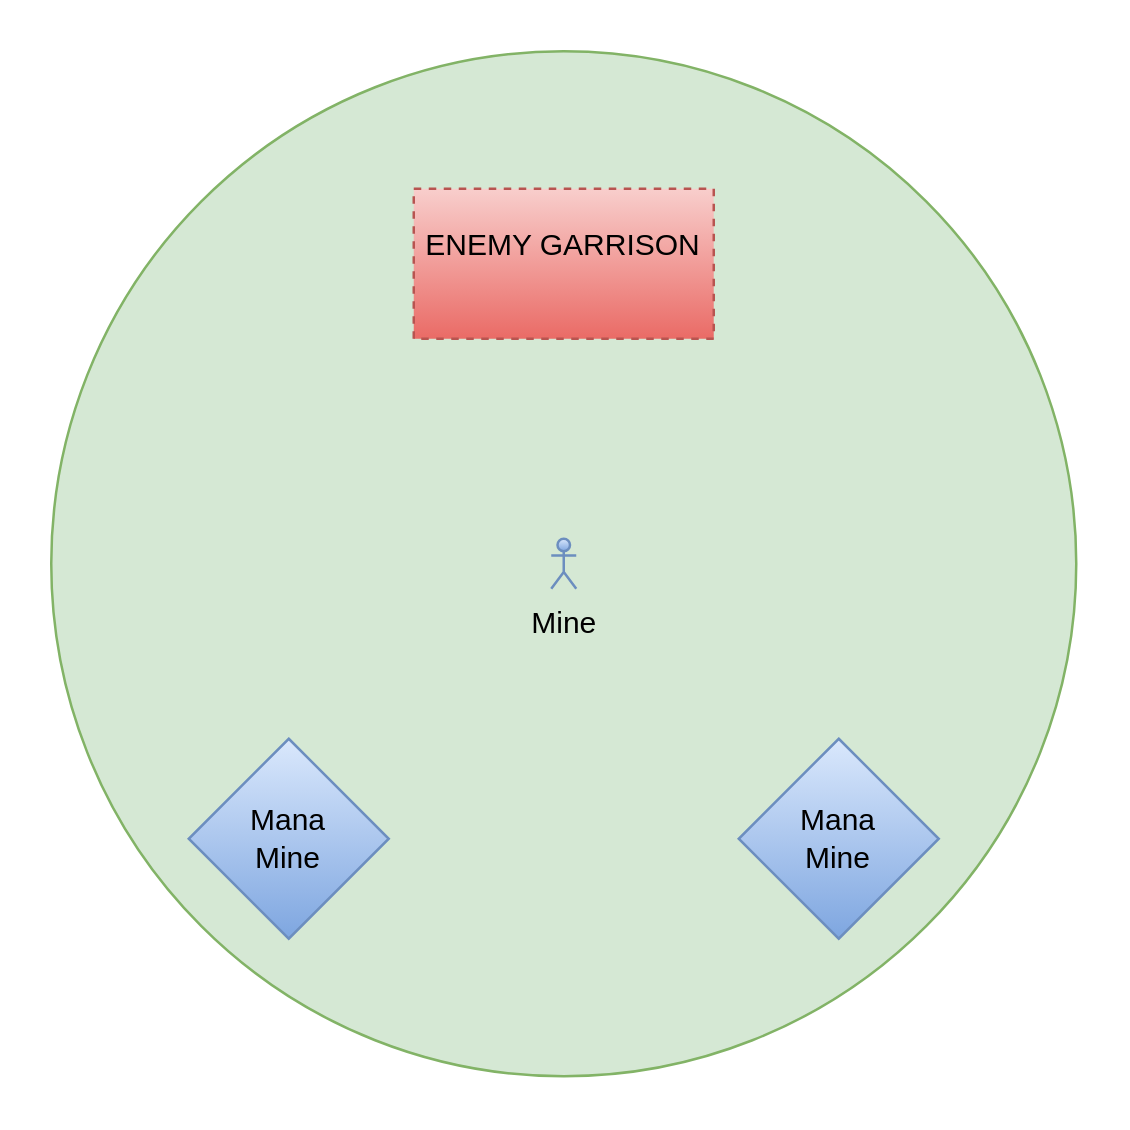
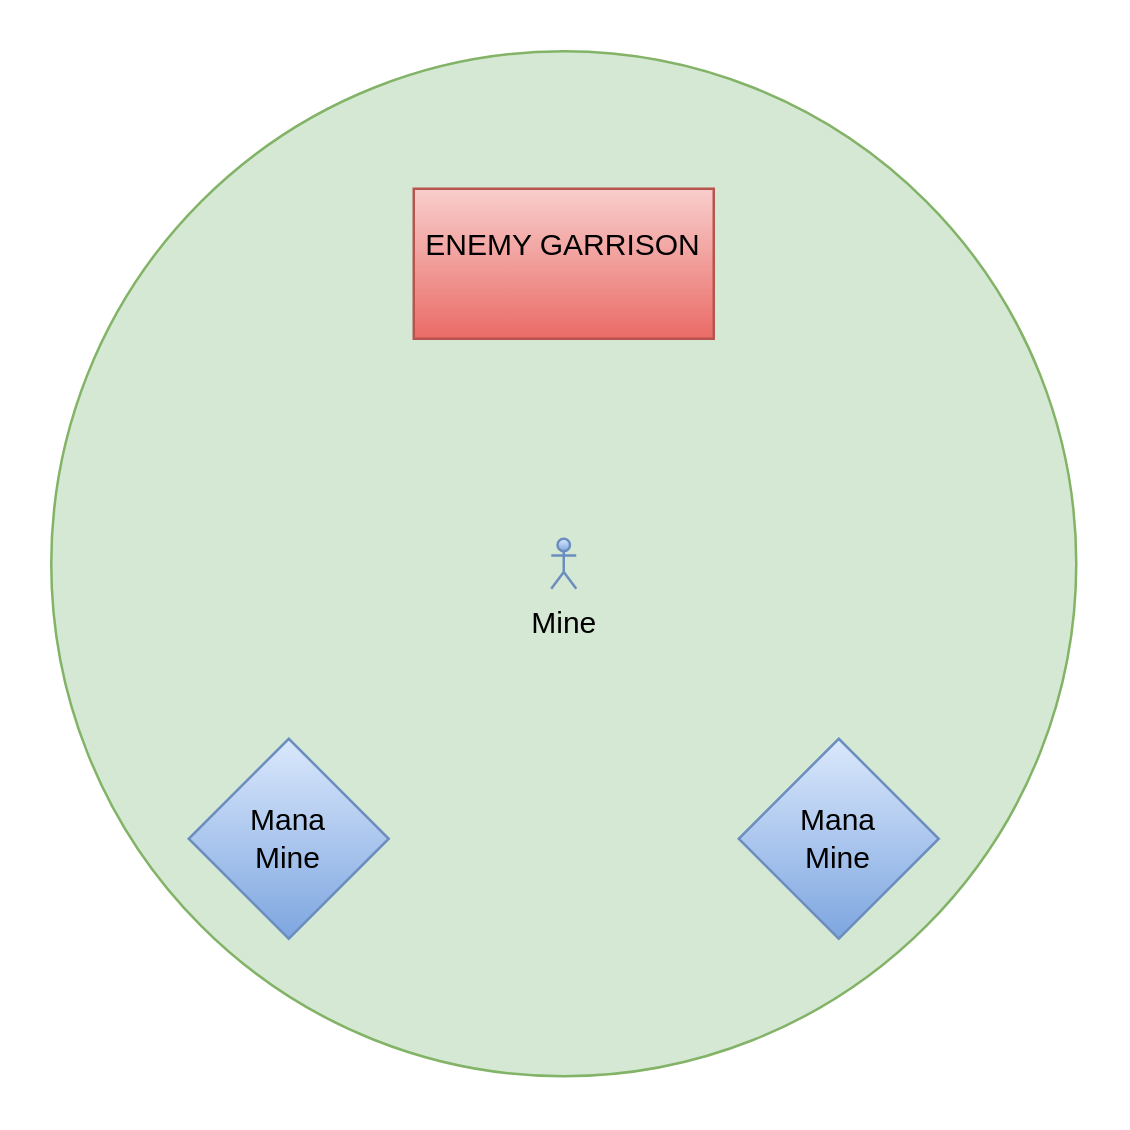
(564, 264) -> (564, 264)
